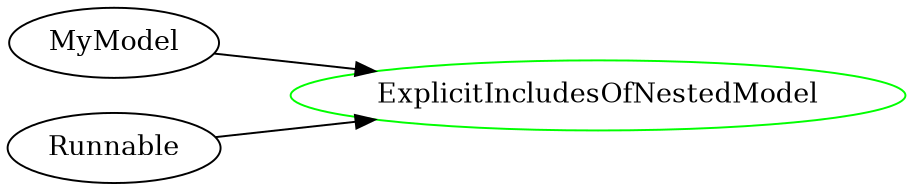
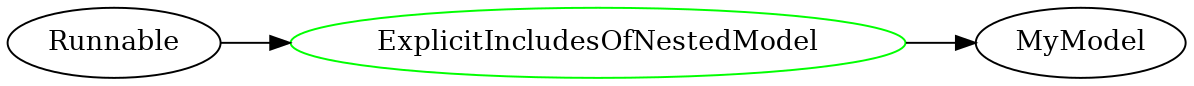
(285, 61) -> (931, 43)
